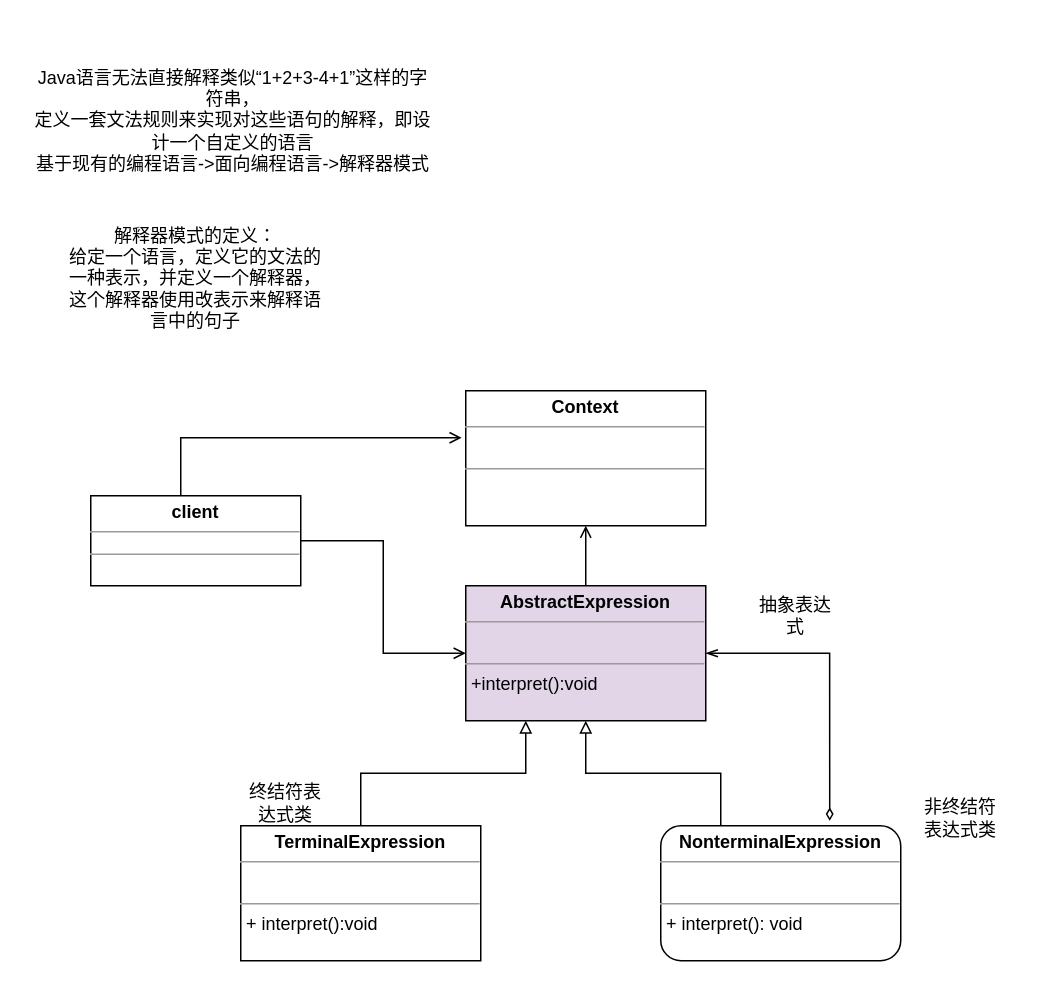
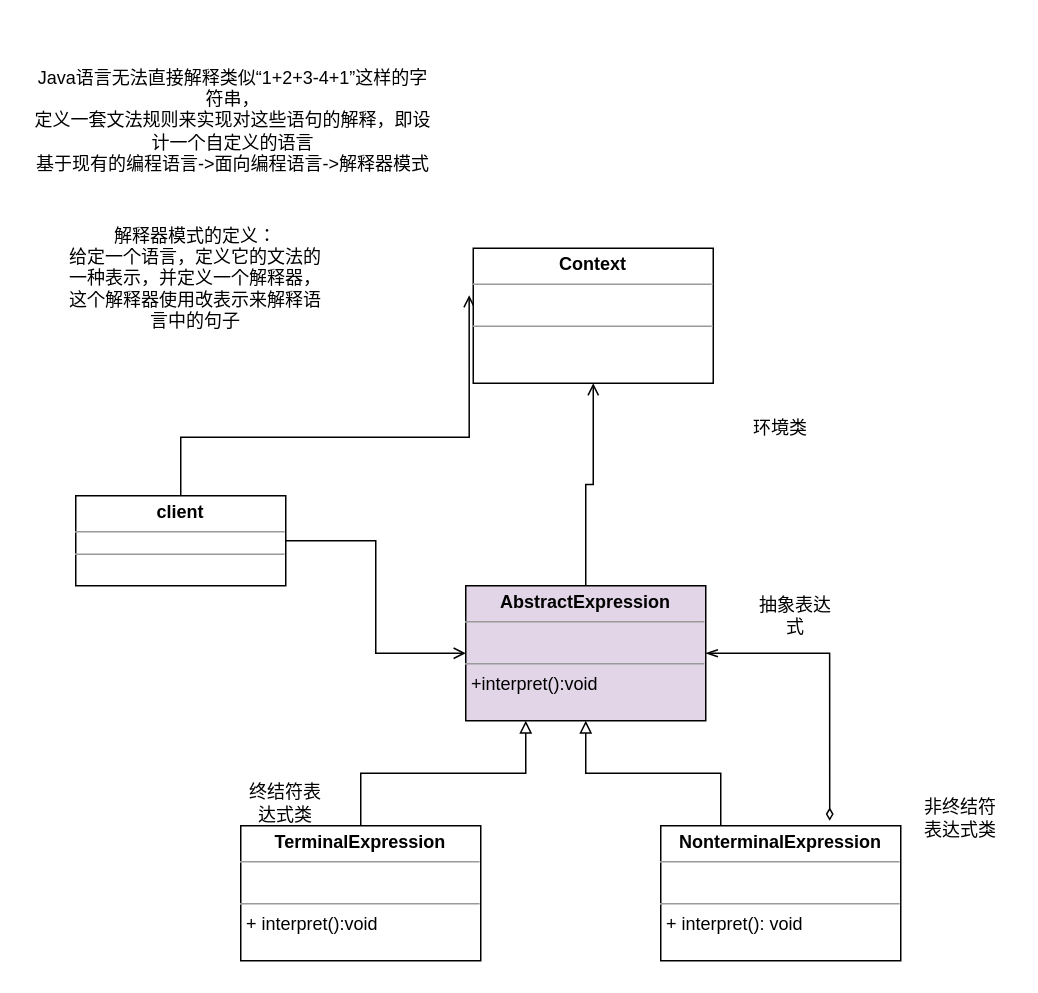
none -> (781, 428)
(586, 458) -> (593, 316)
(196, 541) -> (181, 541)
(781, 893) -> (781, 893)
